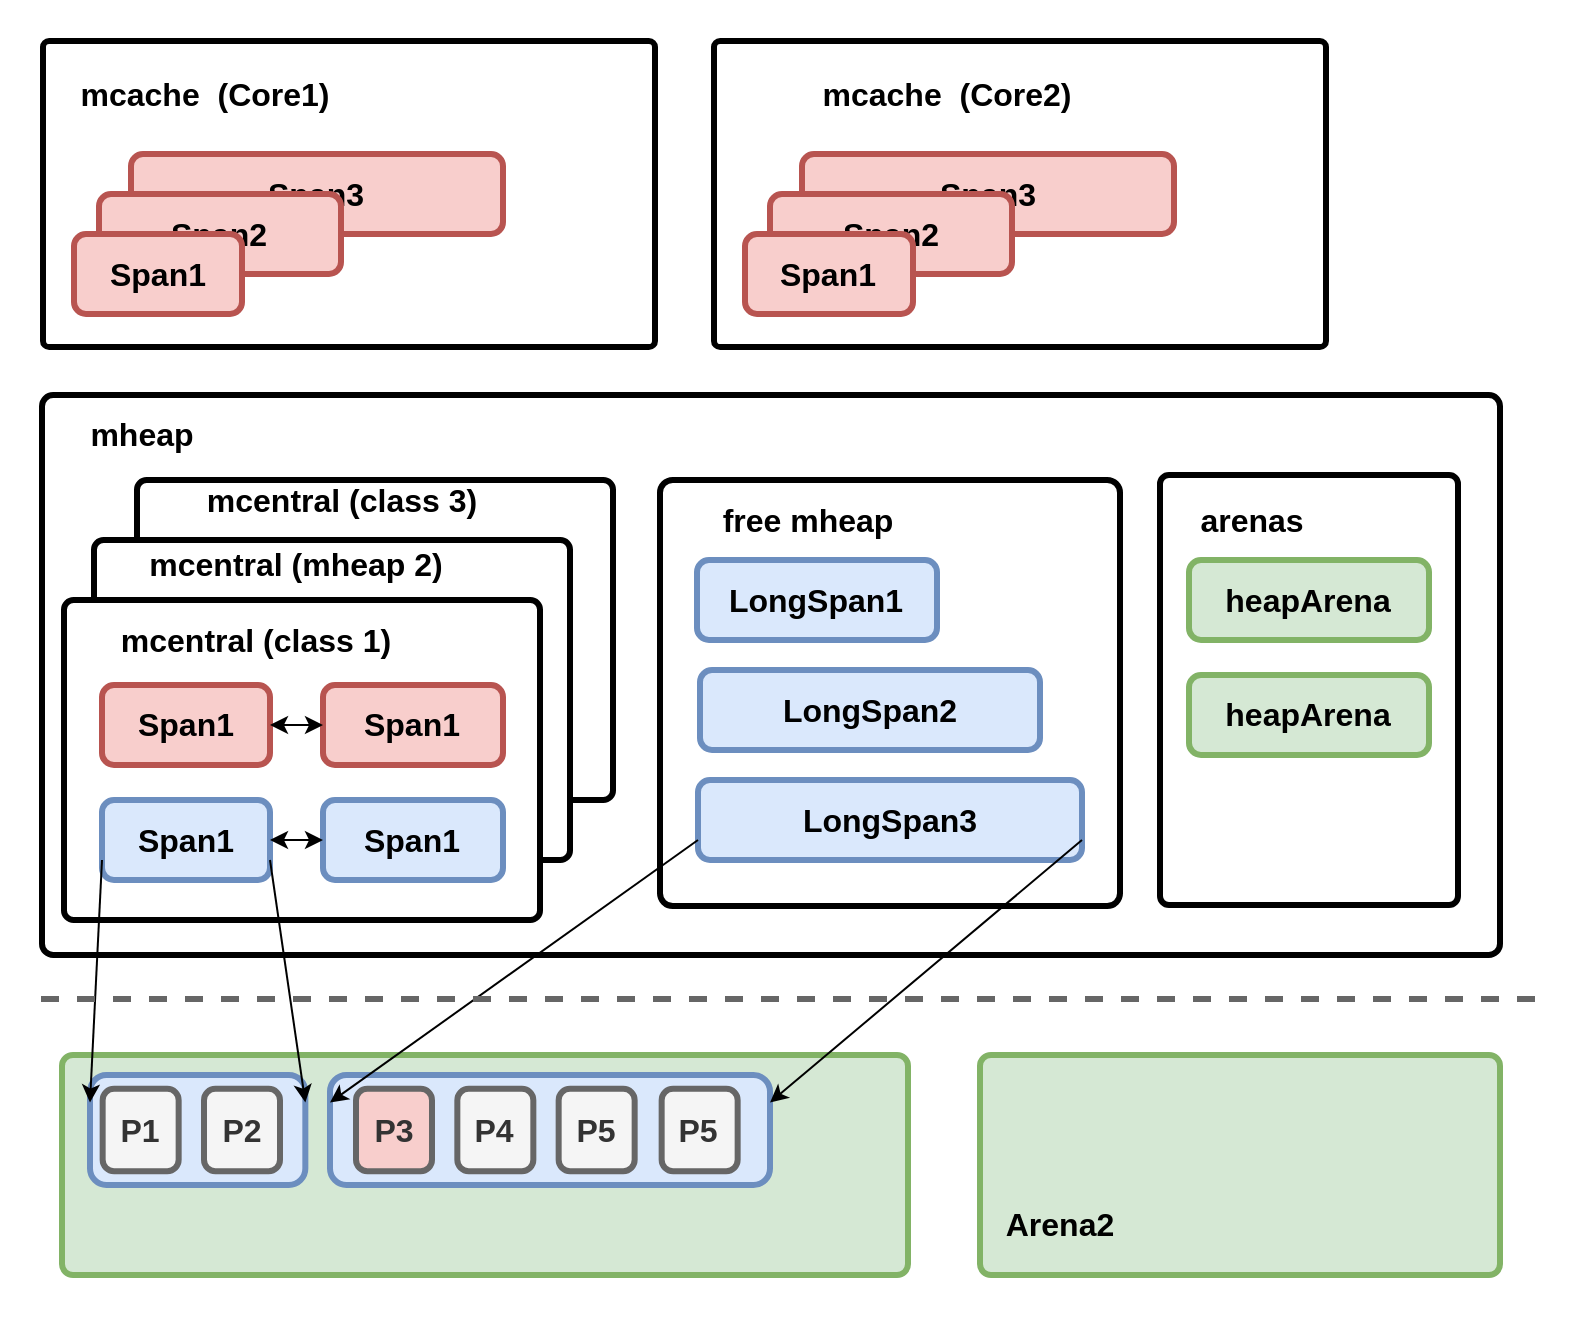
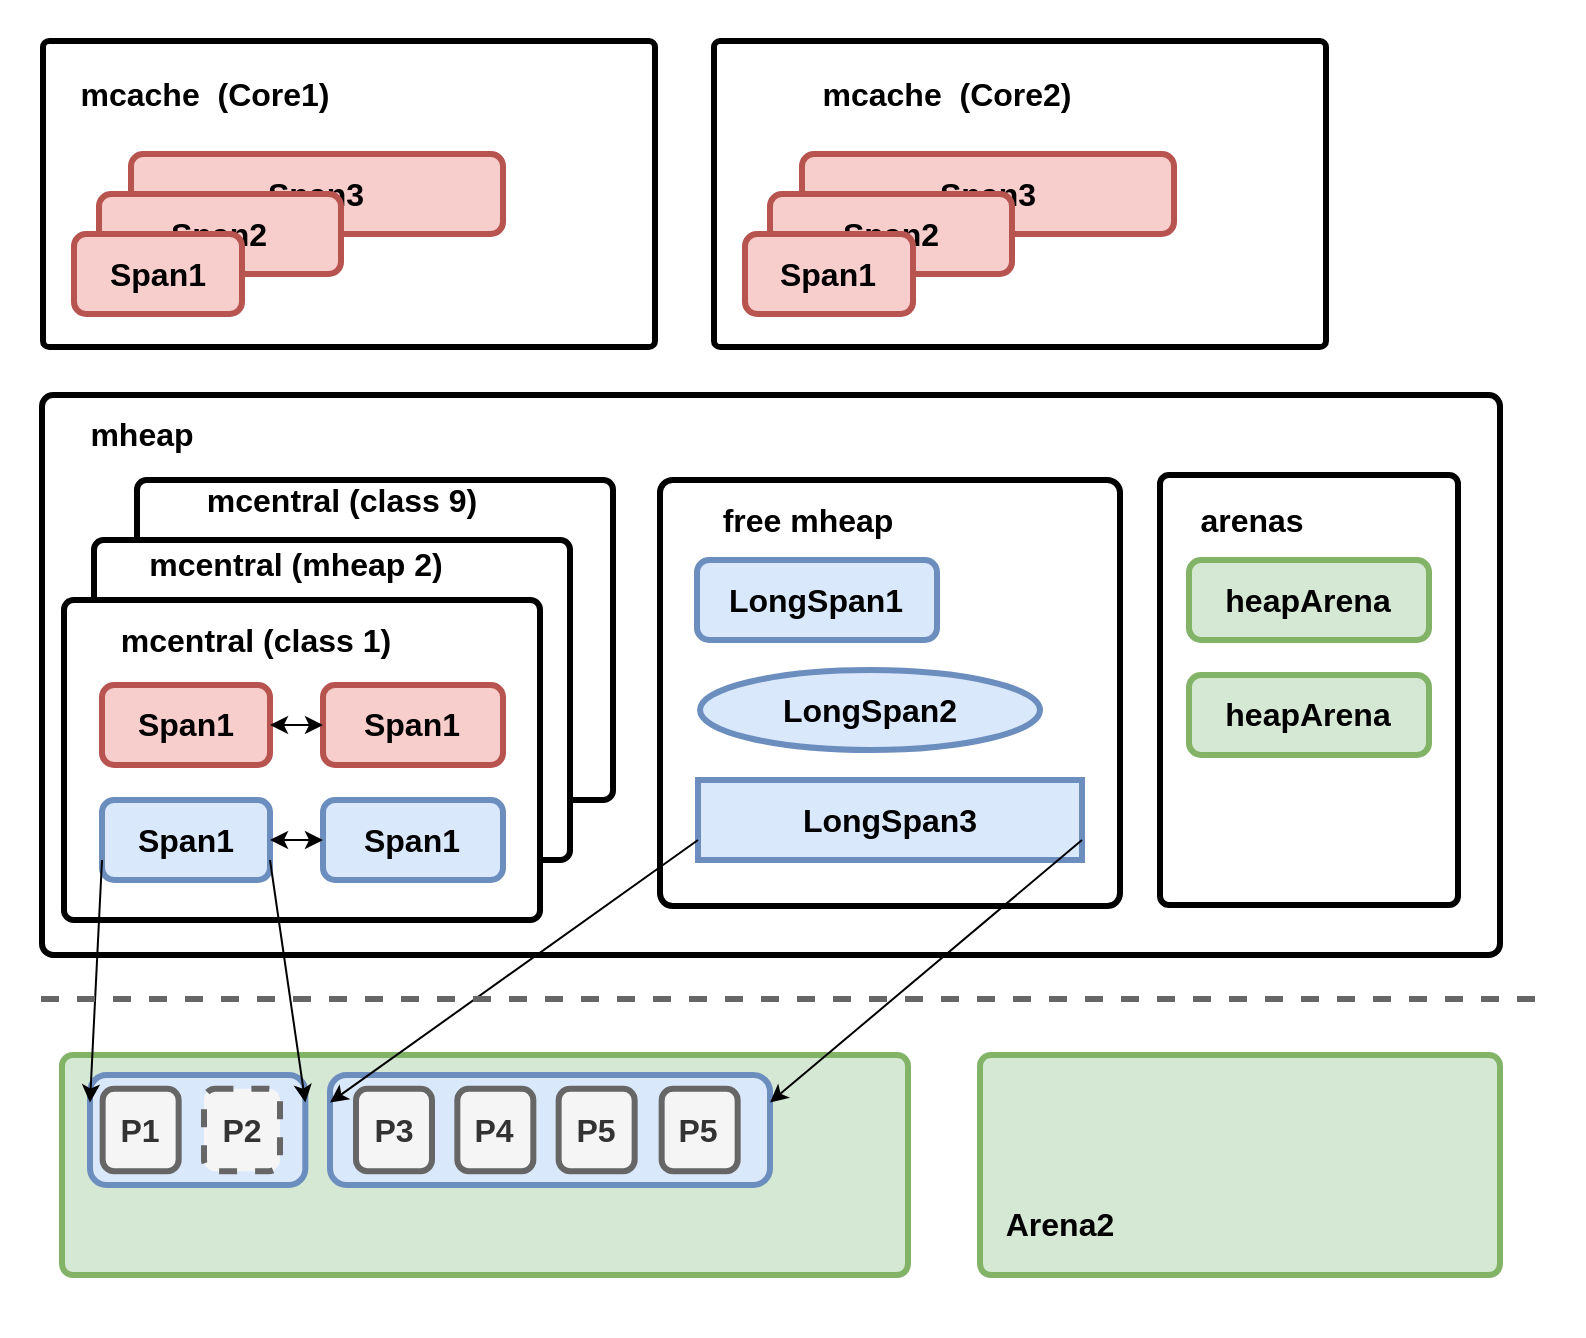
(343, 501) -> (343, 501)
(870, 710) -> (870, 710)
(890, 820) -> (890, 820)
(242, 1130) -> (242, 1130)
(394, 1130) -> (394, 1130)
